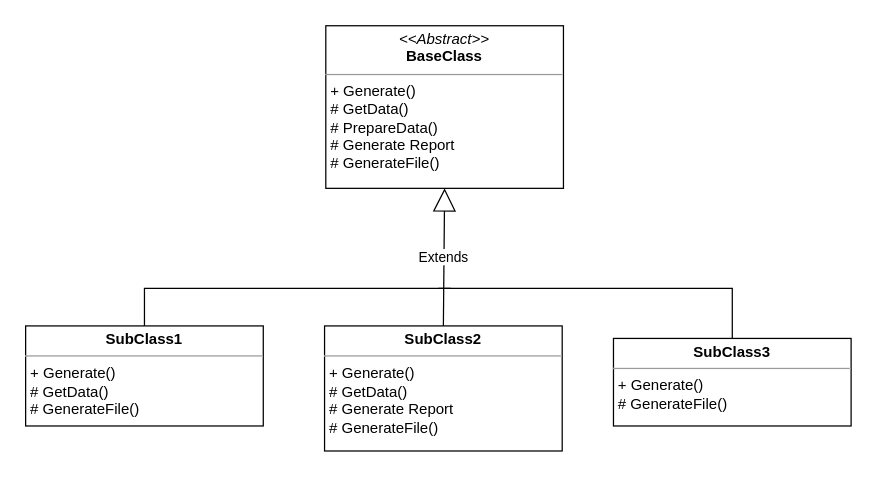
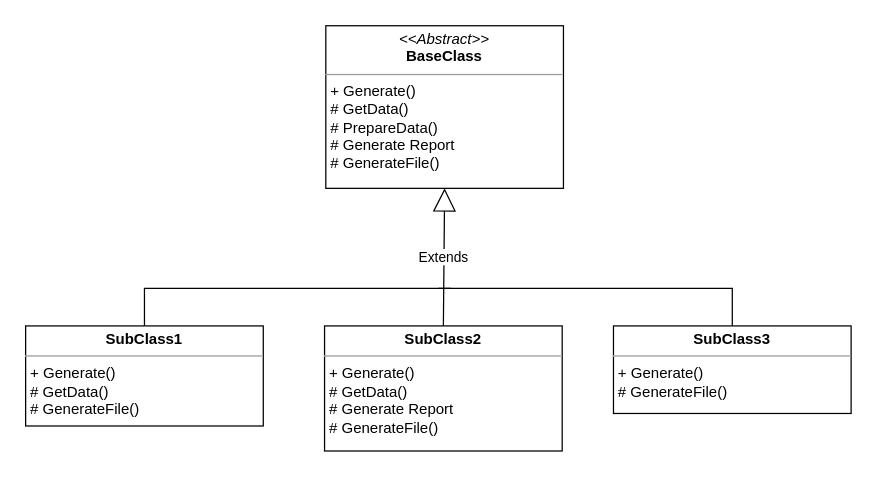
(732, 382) -> (732, 369)
